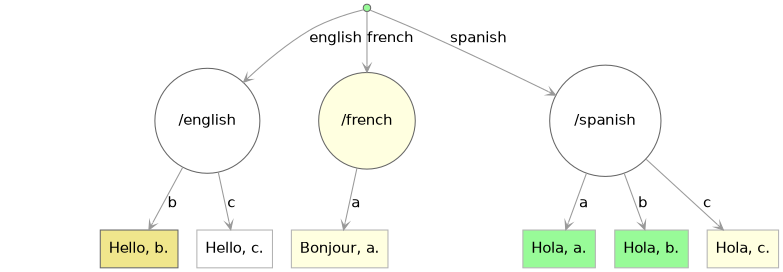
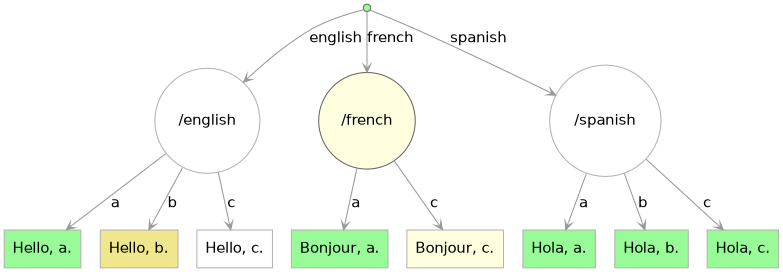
(207, 121) -> (207, 121)
(605, 121) -> (605, 121)
none -> (43, 249)
(139, 249) -> (139, 249)
(340, 249) -> (340, 249)
none -> (455, 249)
(743, 249) -> (743, 249)
